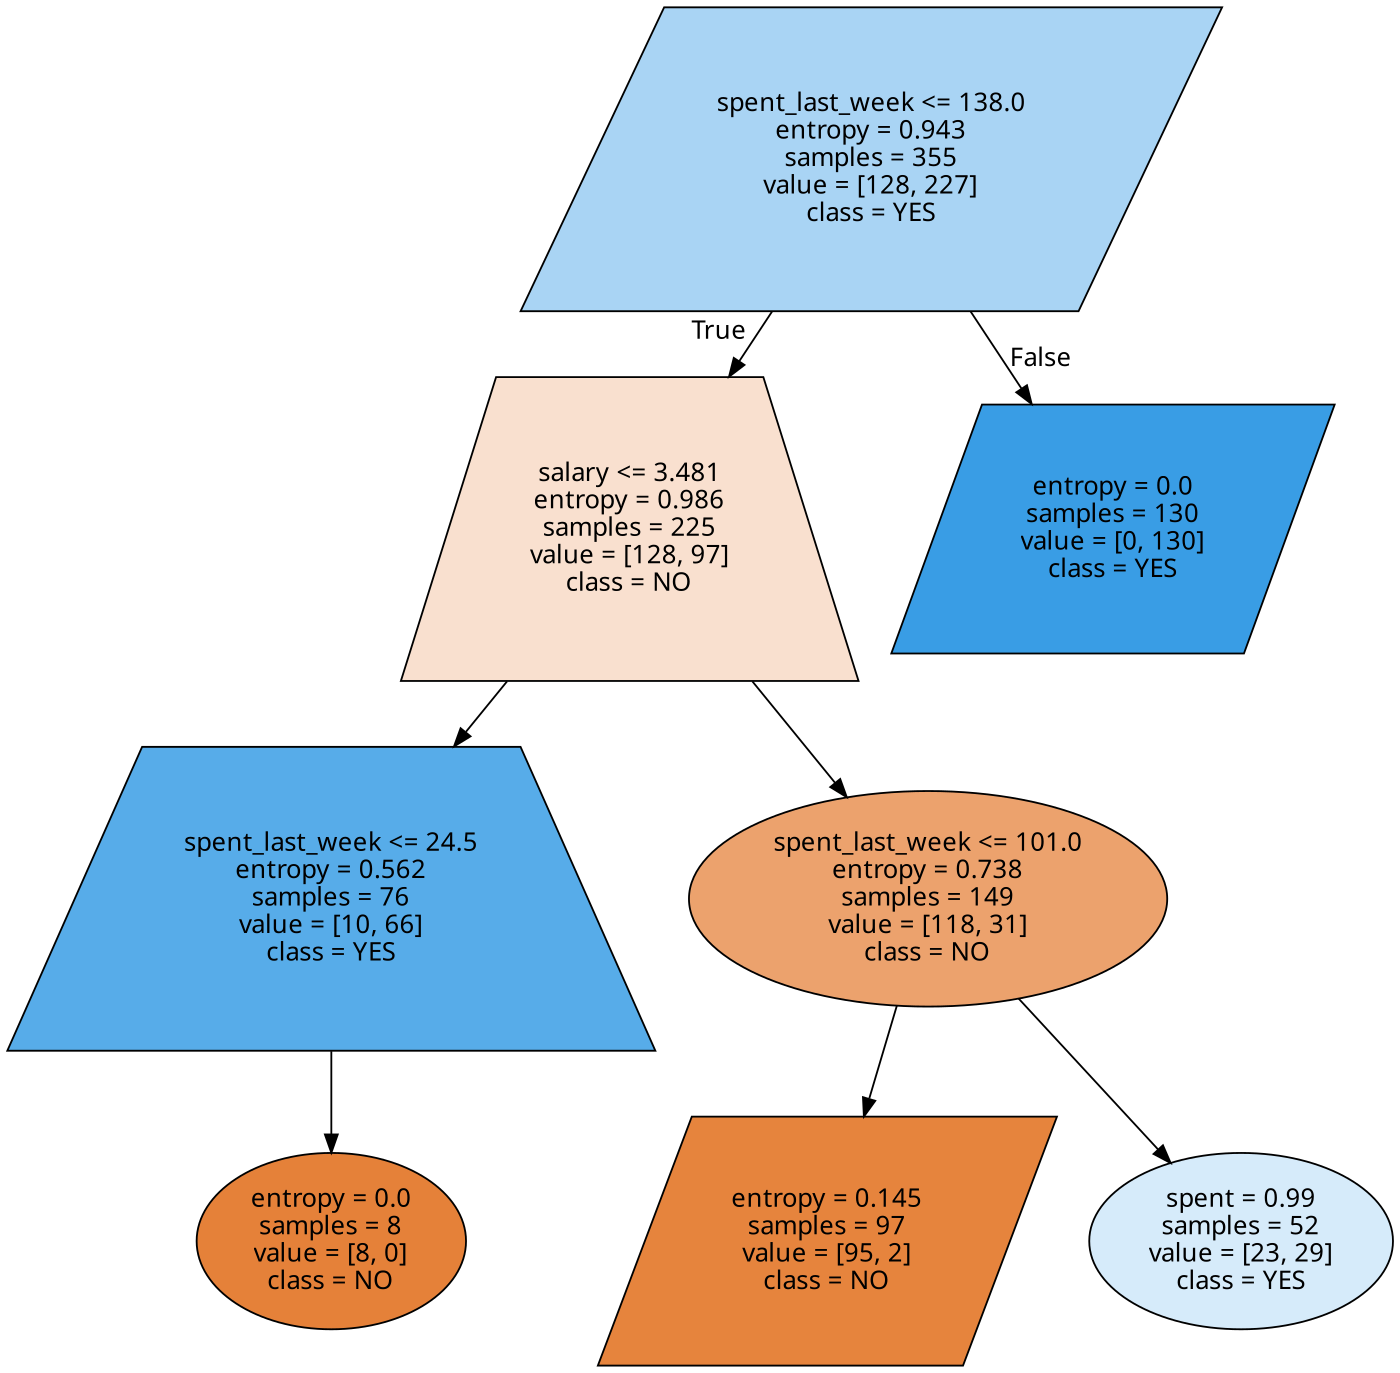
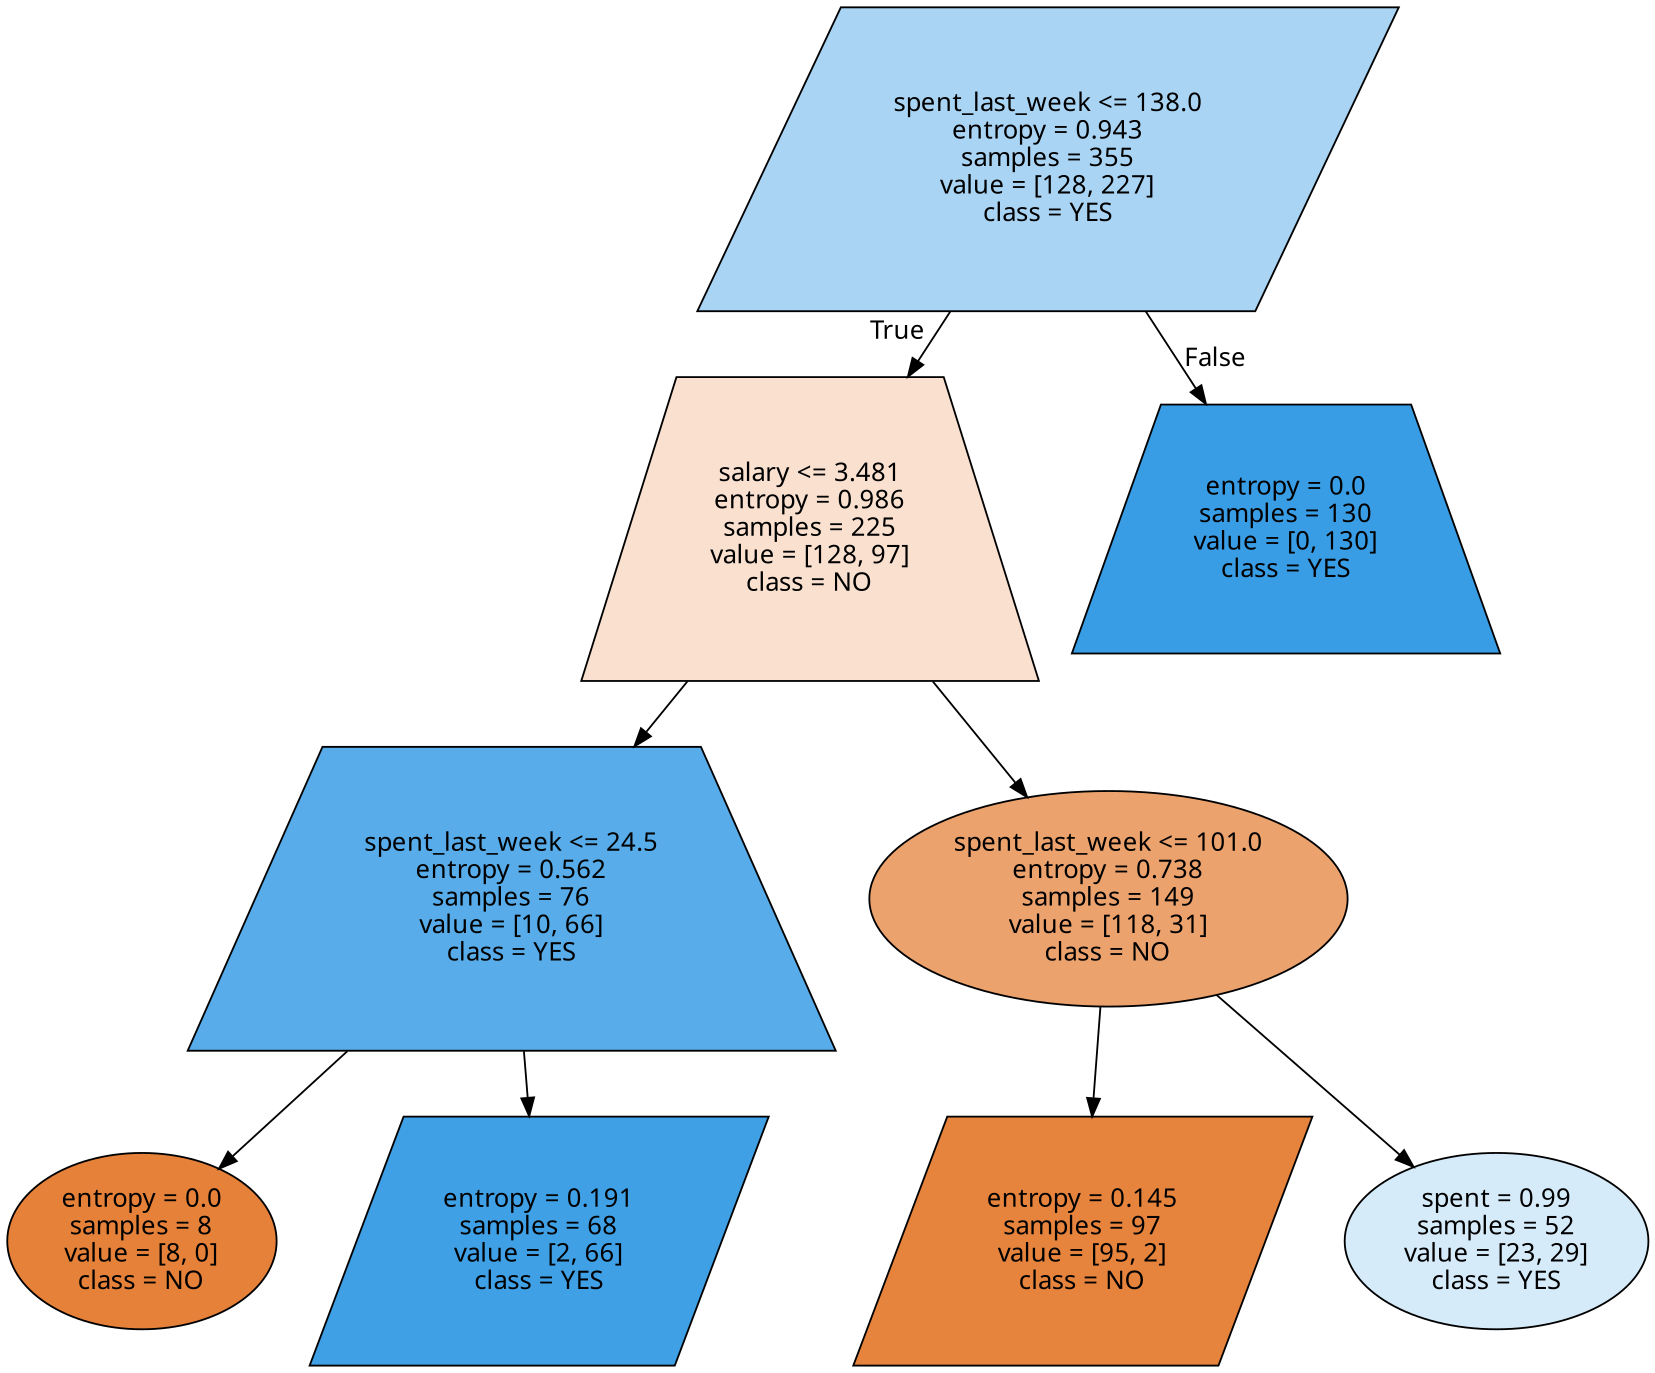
(1113, 529) -> (1286, 529)
none -> (539, 1241)
